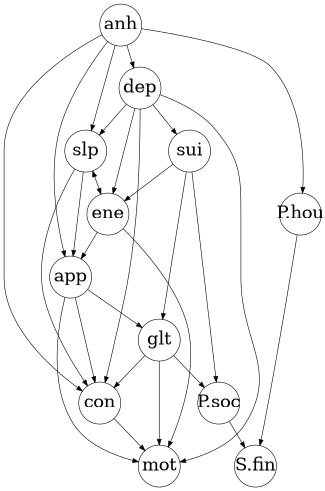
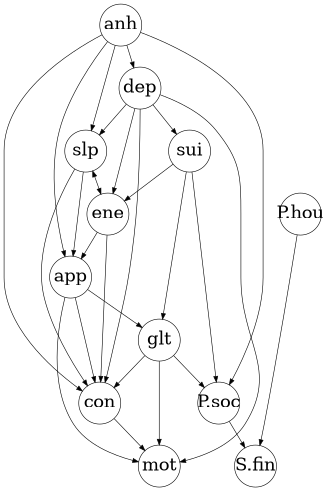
(267, 64) -> (263, 178)
(187, 327) -> (104, 306)
